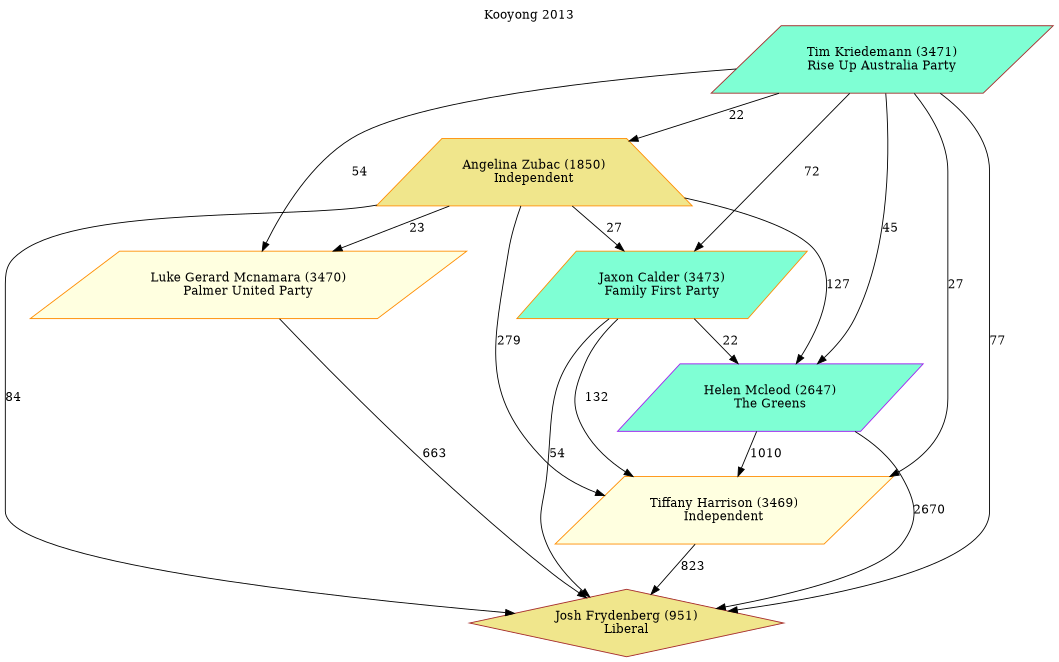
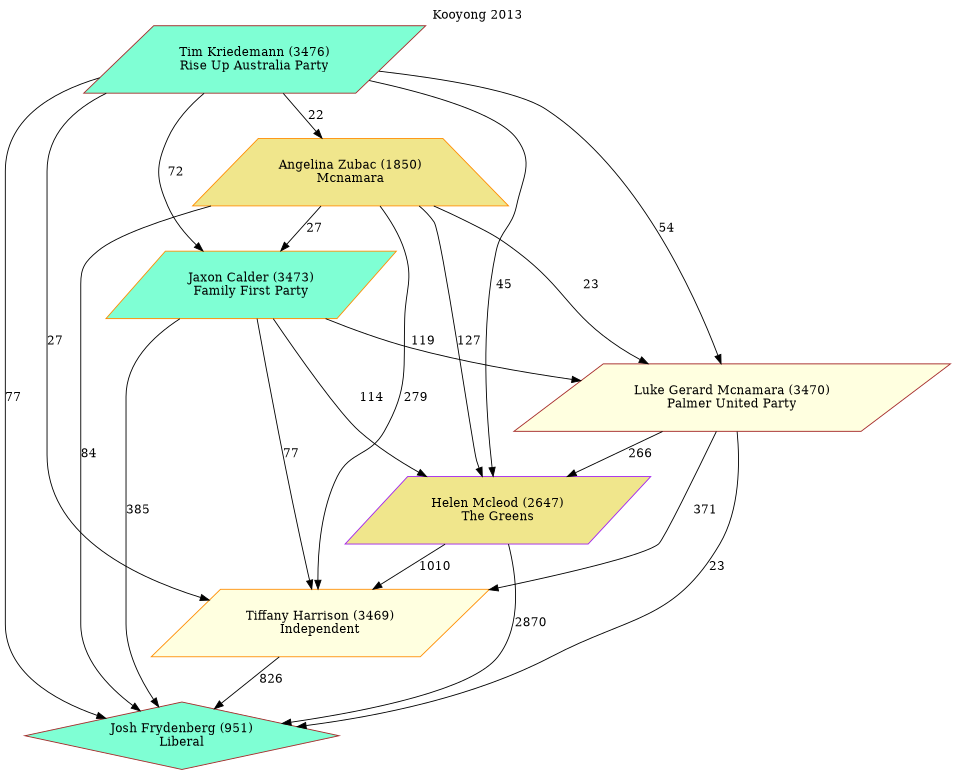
(882, 59) -> (255, 59)
(534, 172) -> (351, 172)
(248, 285) -> (732, 398)
(731, 341) -> (372, 398)
none -> (447, 357)
(597, 398) -> (292, 454)
(770, 398) -> (498, 510)
none -> (619, 452)
(435, 454) -> (718, 567)
(558, 454) -> (138, 510)
(930, 510) -> (531, 623)
none -> (640, 552)
(693, 567) -> (272, 679)
(627, 623) -> (182, 736)
